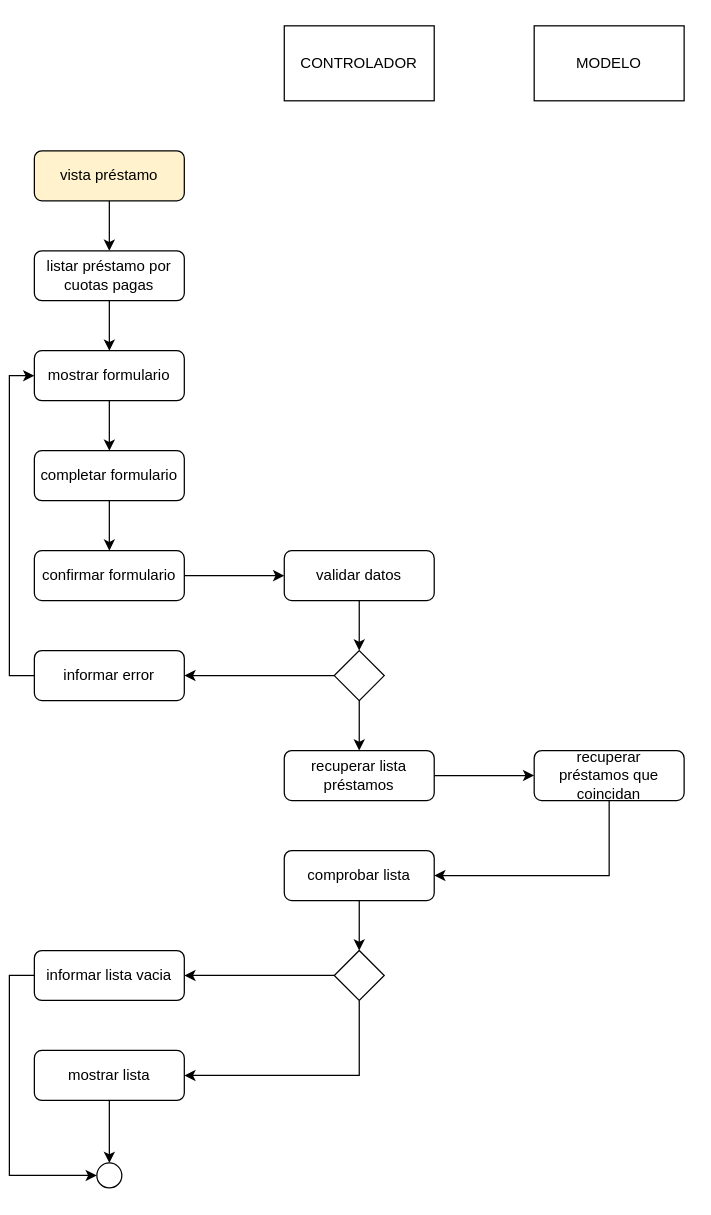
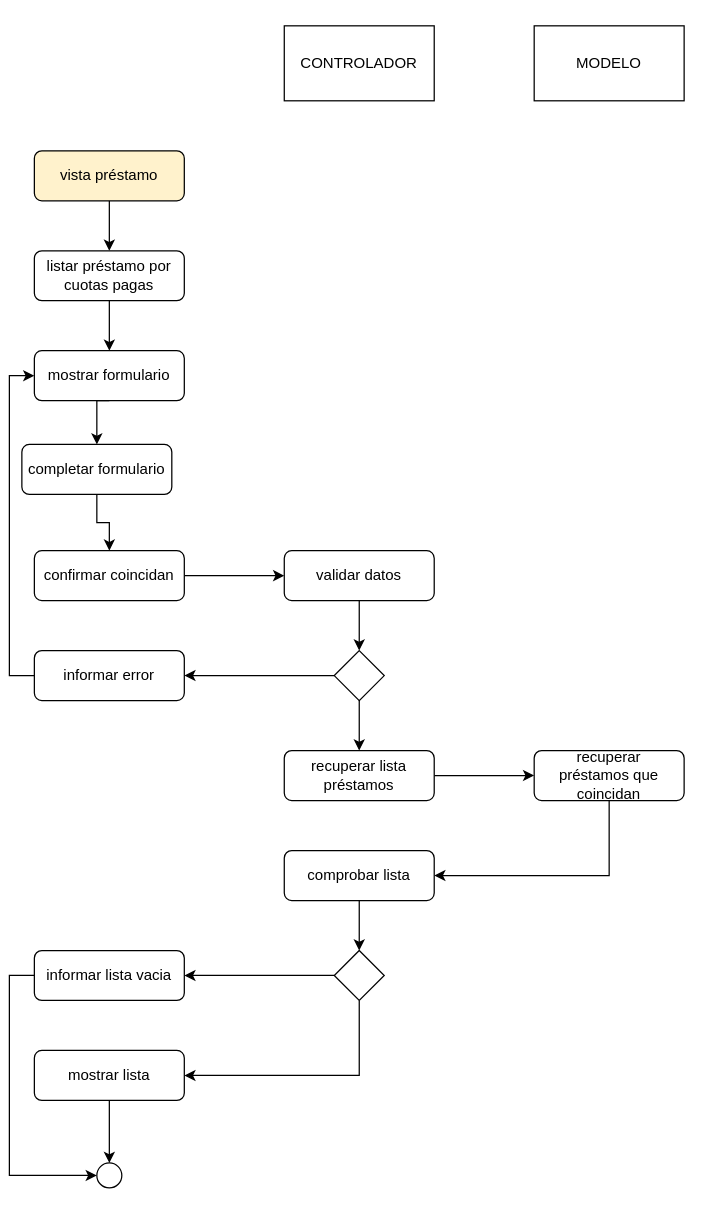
(109, 476) -> (97, 469)
(109, 576) -> (109, 576)
